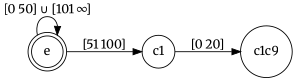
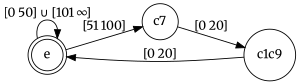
(158, 52) -> (160, 22)
none -> (160, 61)
